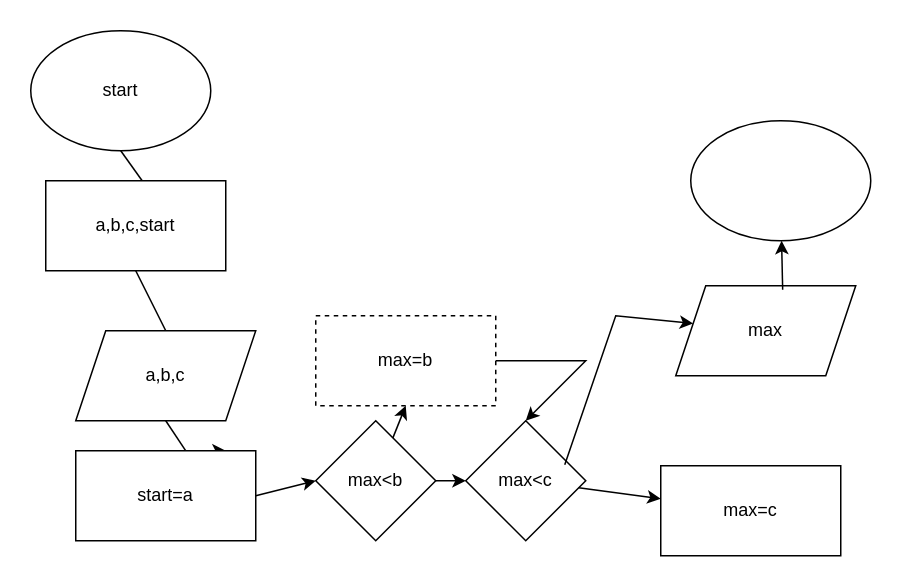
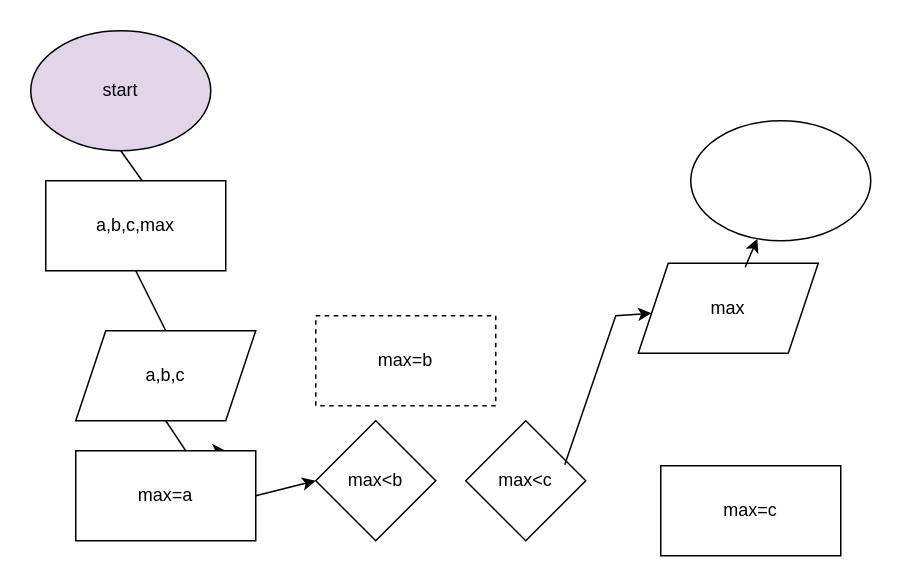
(121, 91) -> (121, 91)
(136, 226) -> (136, 226)
(766, 331) -> (728, 308)
(578, 361) -> none
(397, 427) -> none
(446, 481) -> none
(614, 493) -> none
(166, 496) -> (166, 496)
